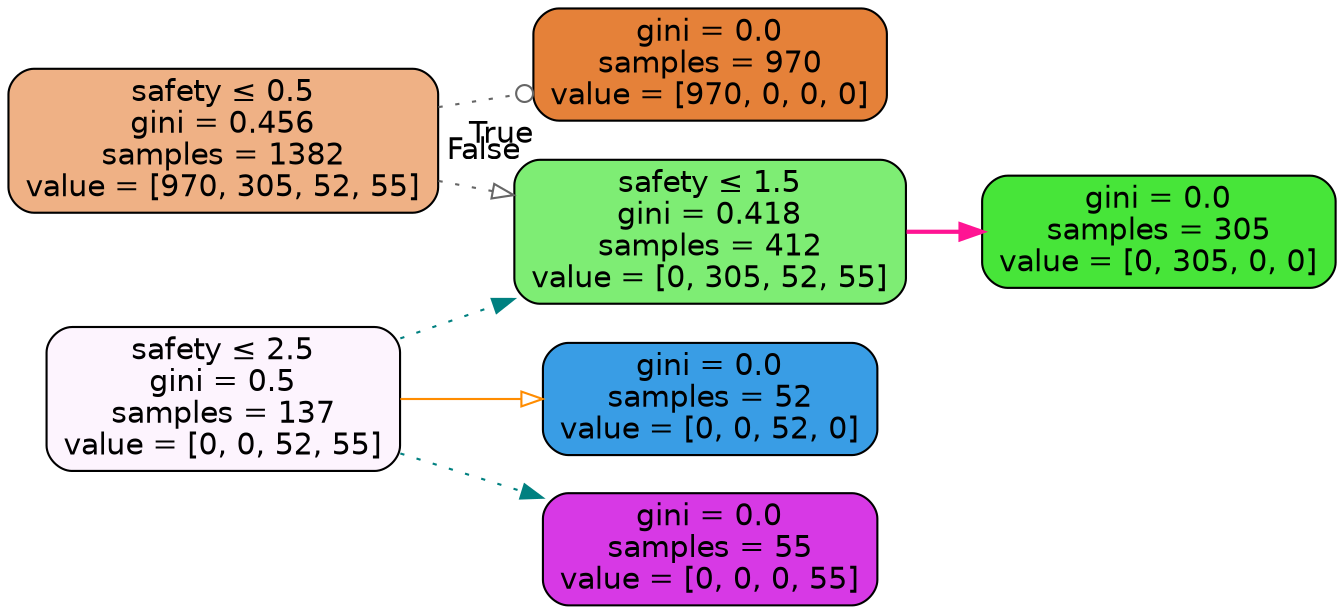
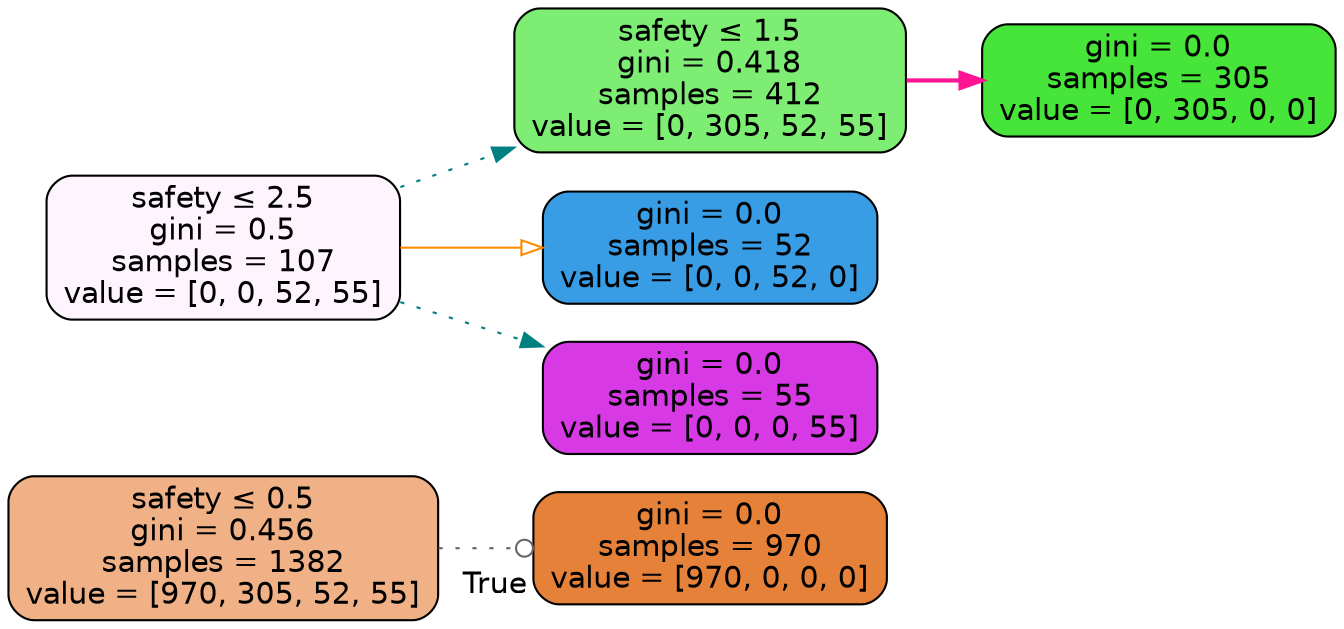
(466, 186) -> none
(223, 414) -> (223, 262)
